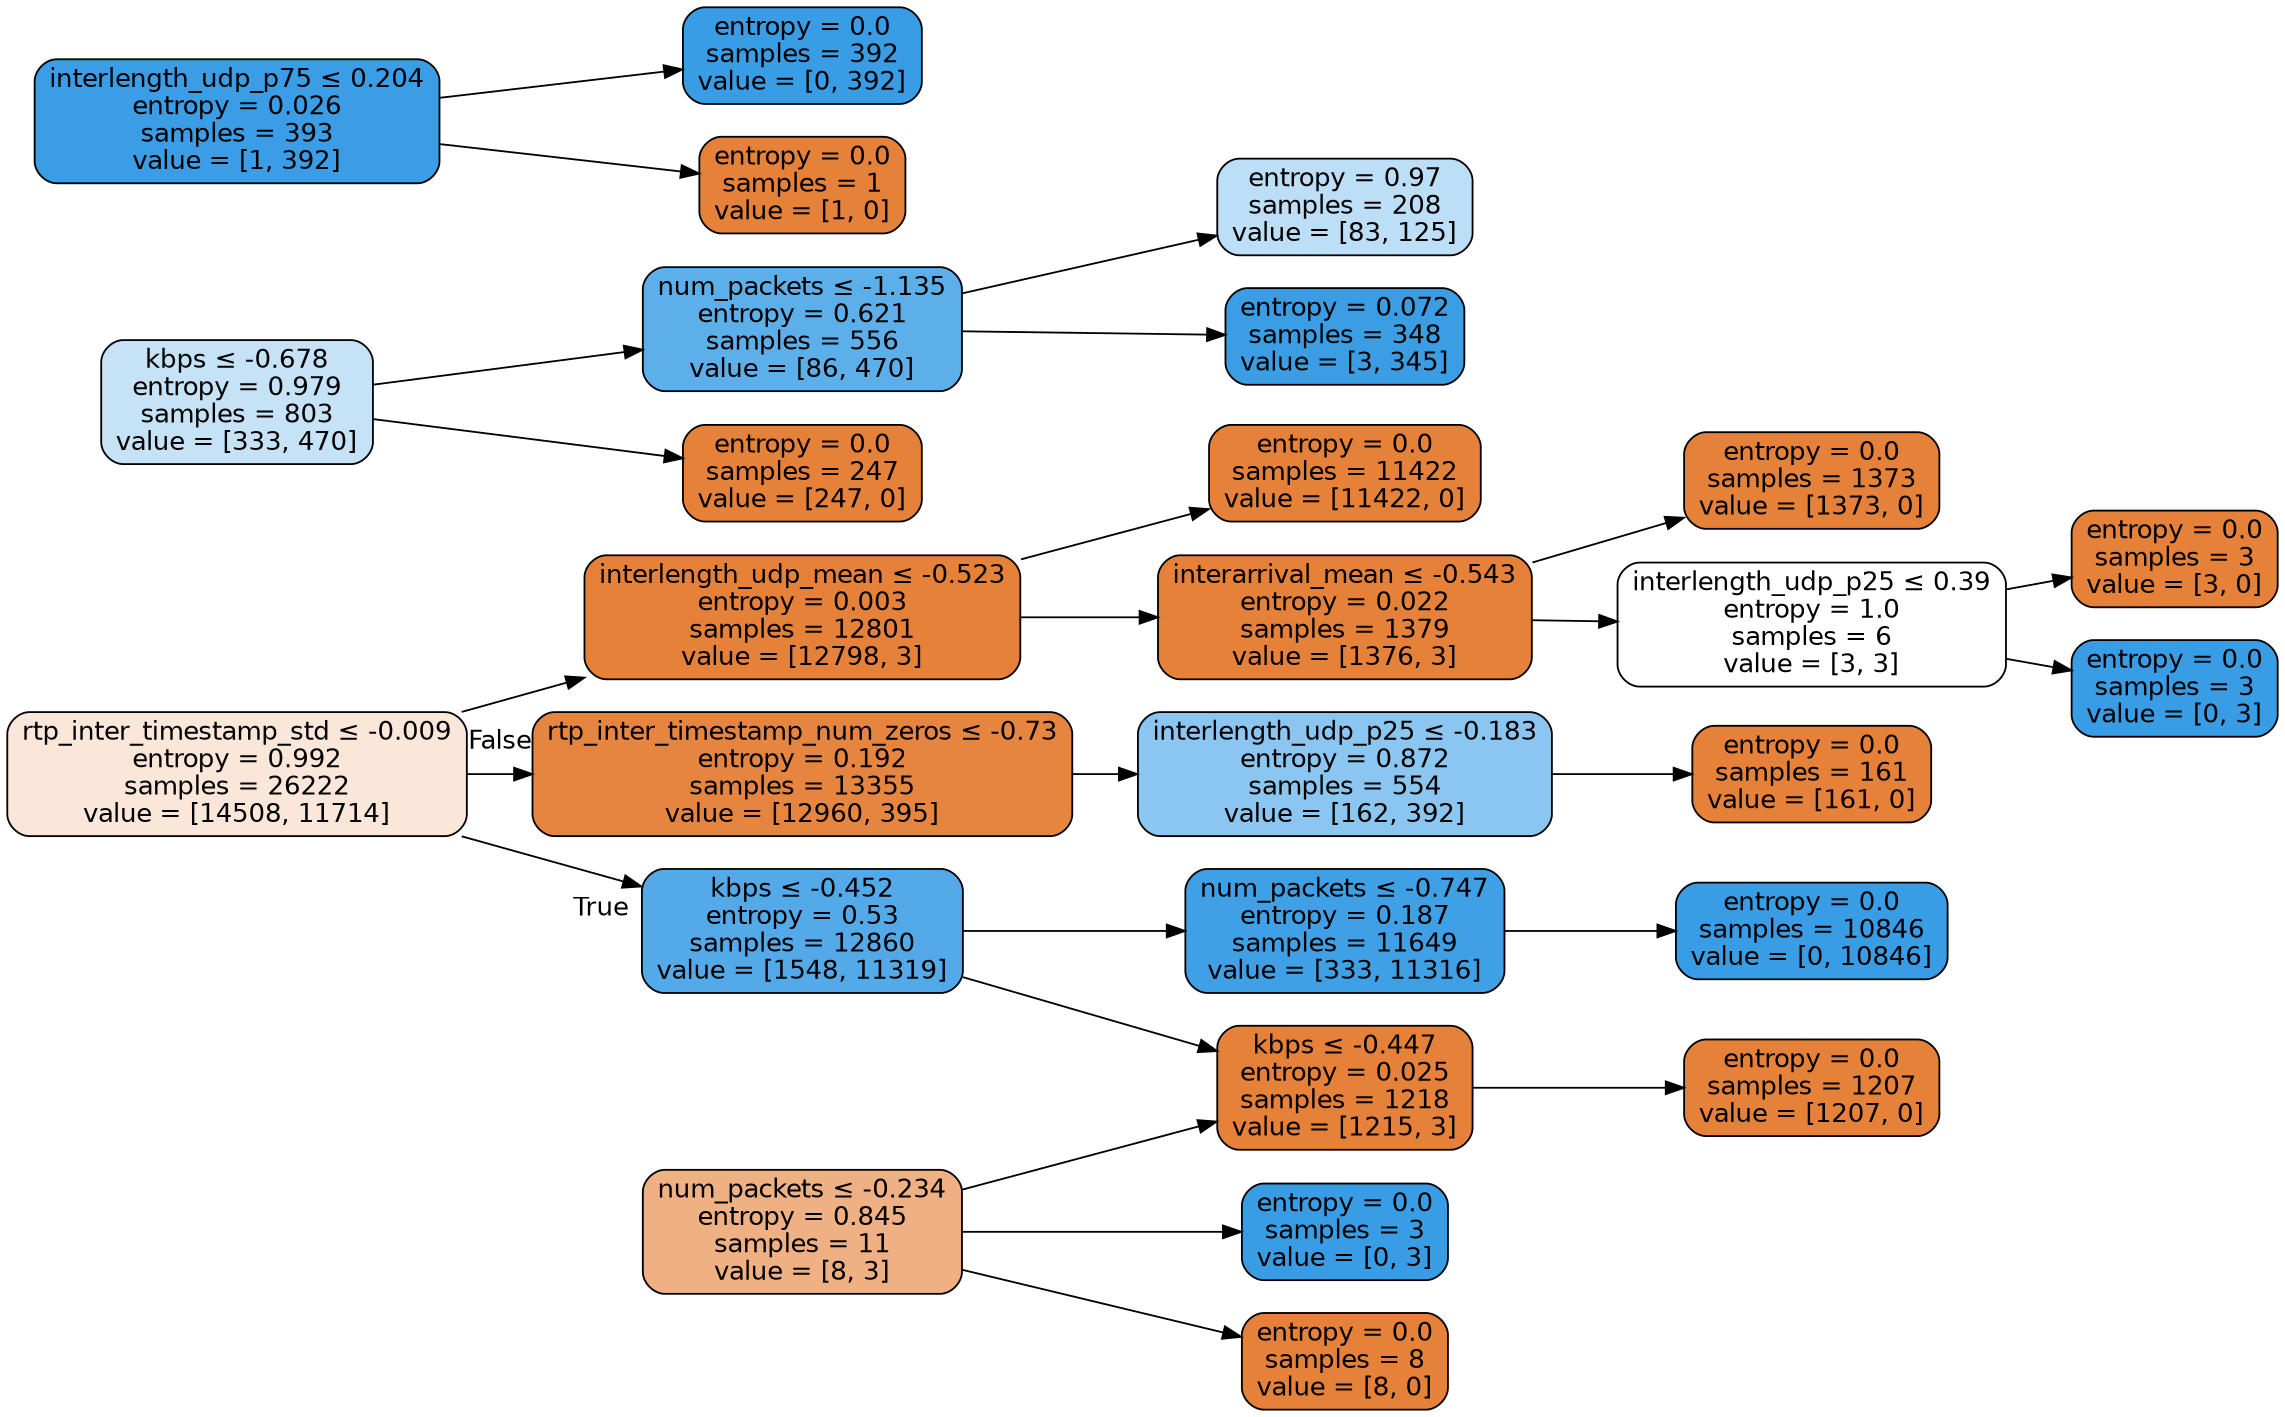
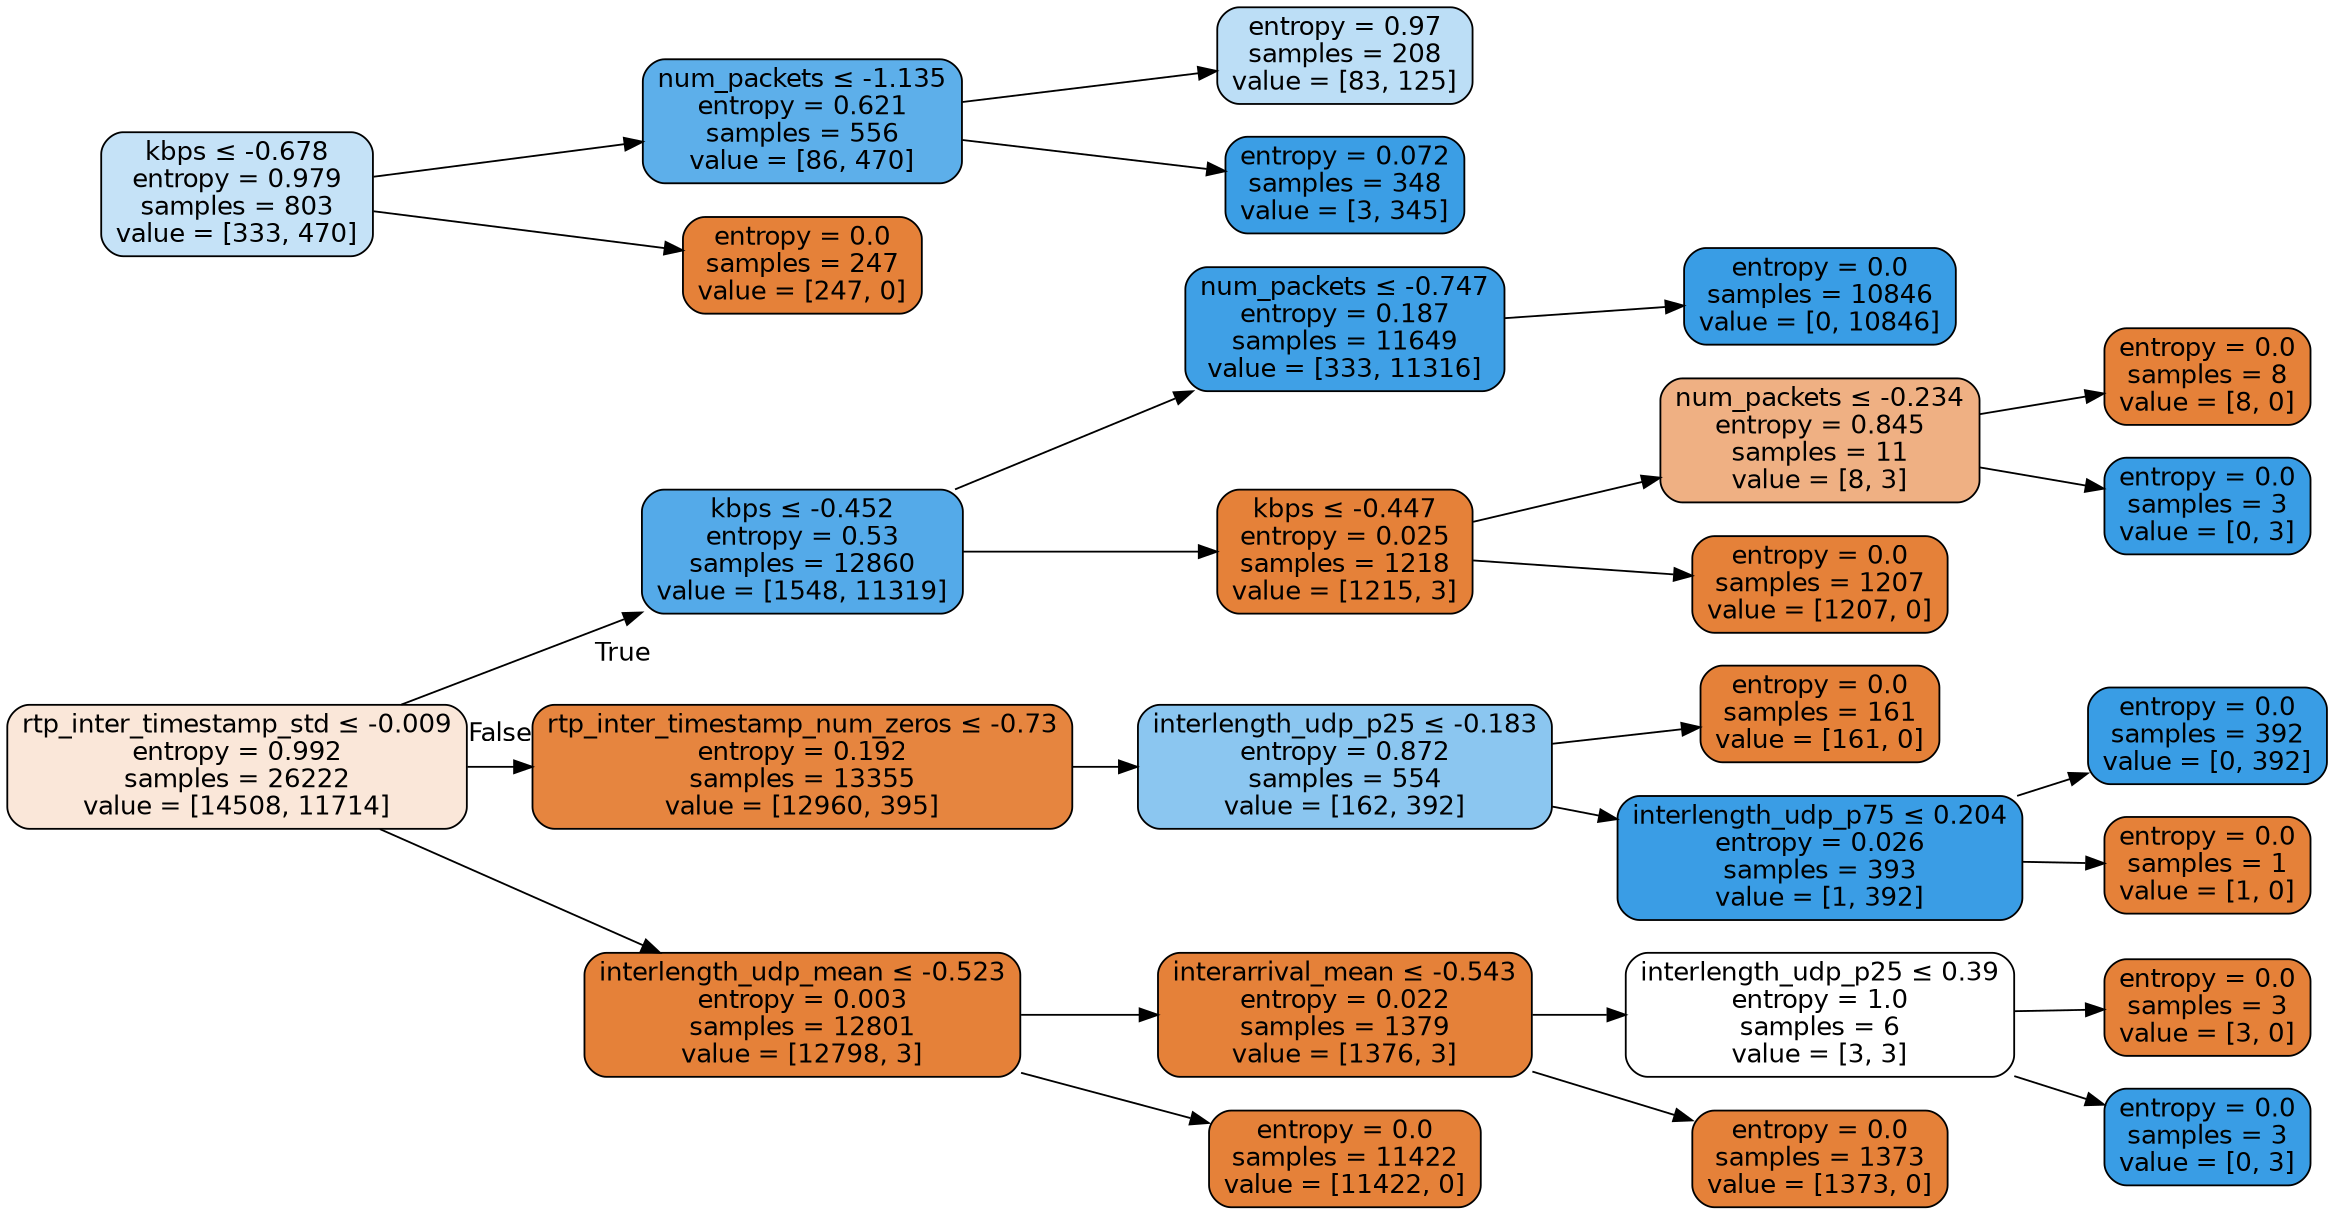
none -> (1576, 811)
(1081, 1158) -> (1558, 502)
